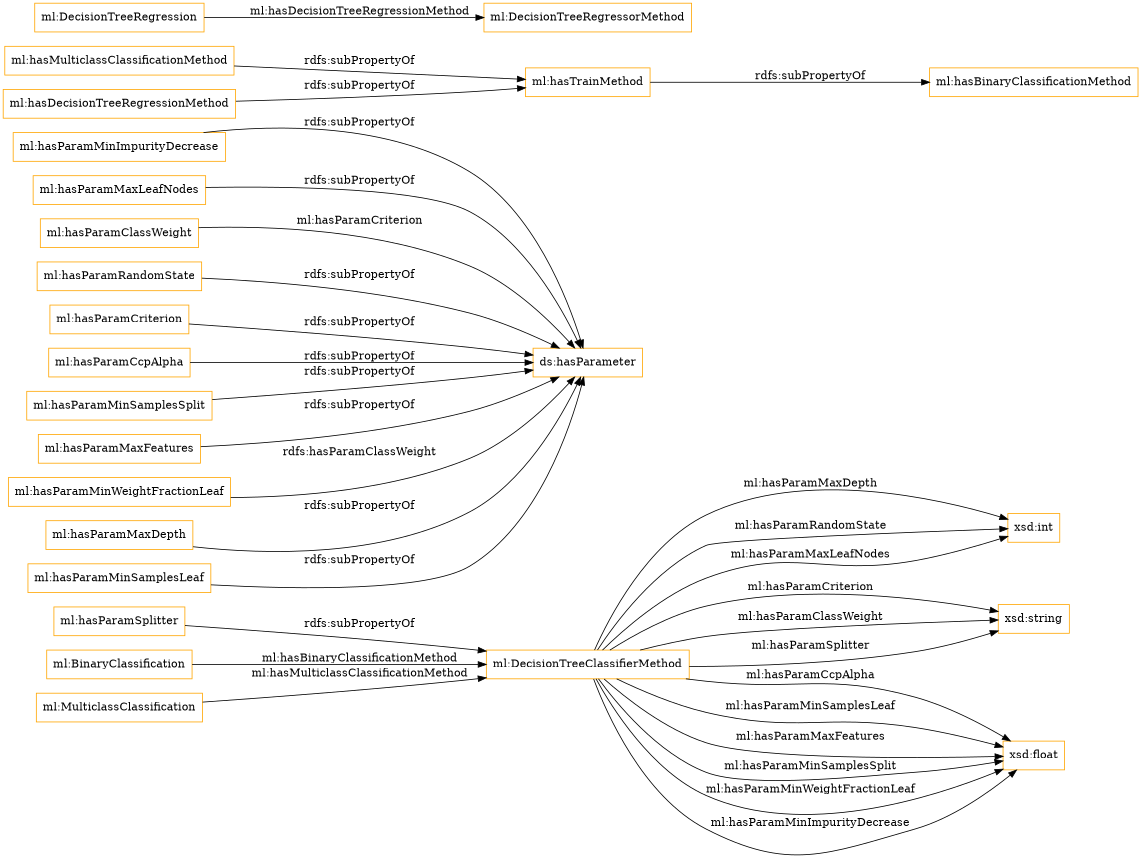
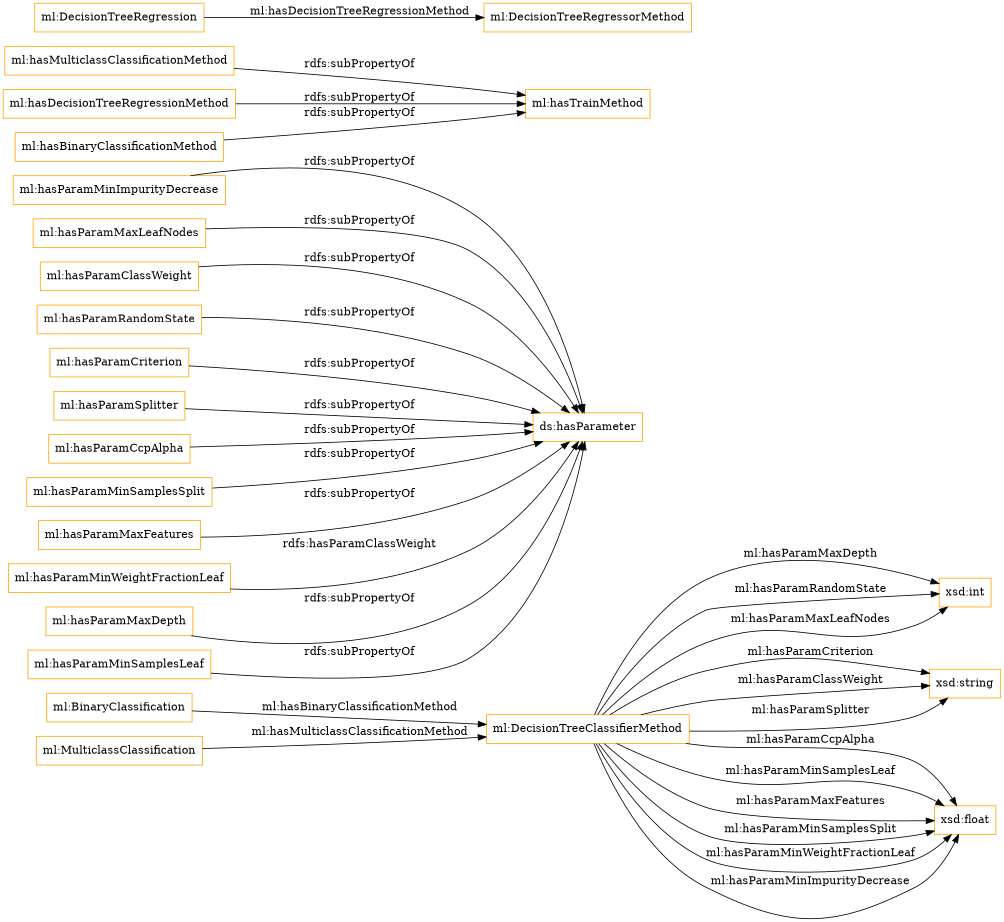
(786, 82) -> (371, 128)
(360, 221) -> (360, 258)
(332, 637) -> (355, 417)
